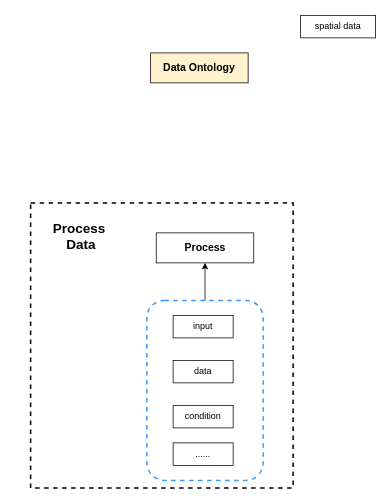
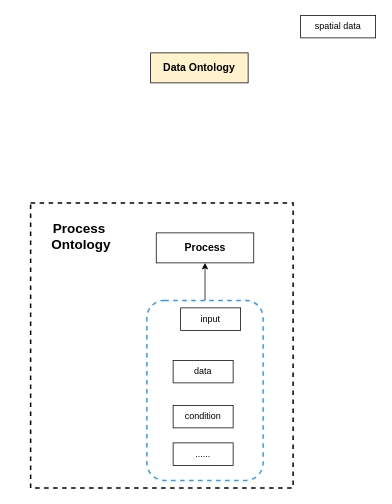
(79, 237) -> (79, 237)
(203, 327) -> (210, 319)
